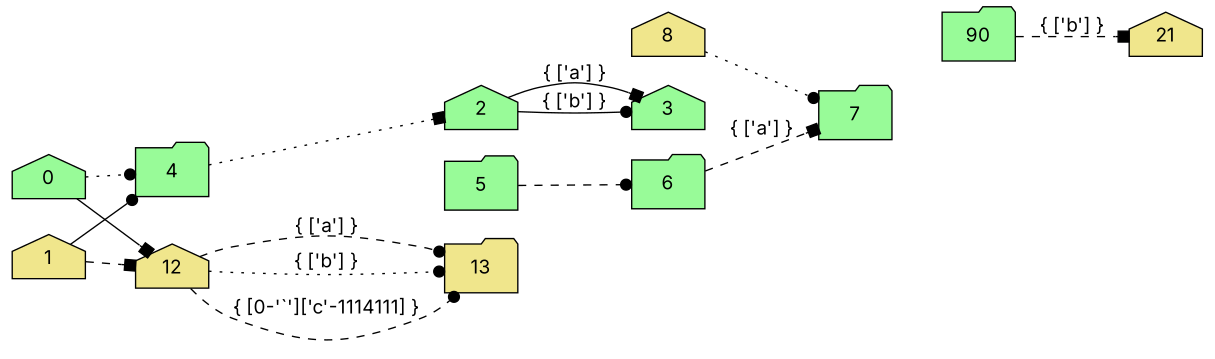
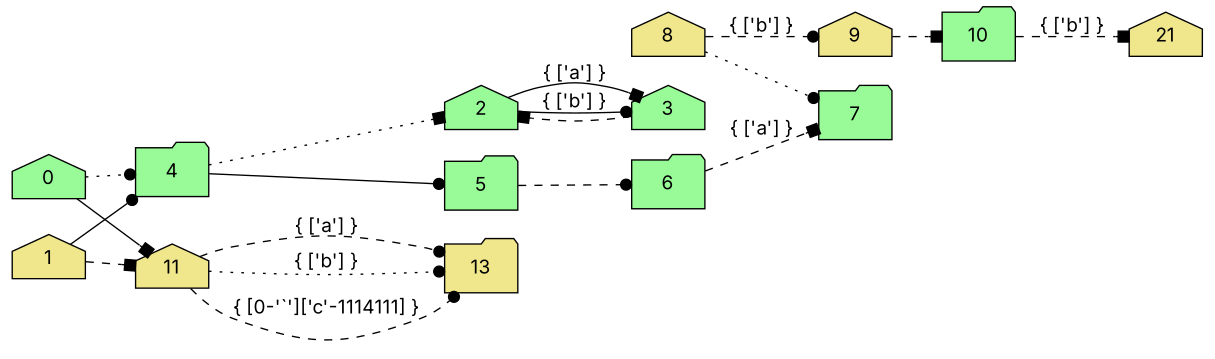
none -> (855, 37)
(979, 37) -> (979, 37)
none -> (582, 121)
none -> (321, 179)
(172, 268) -> (172, 268)
